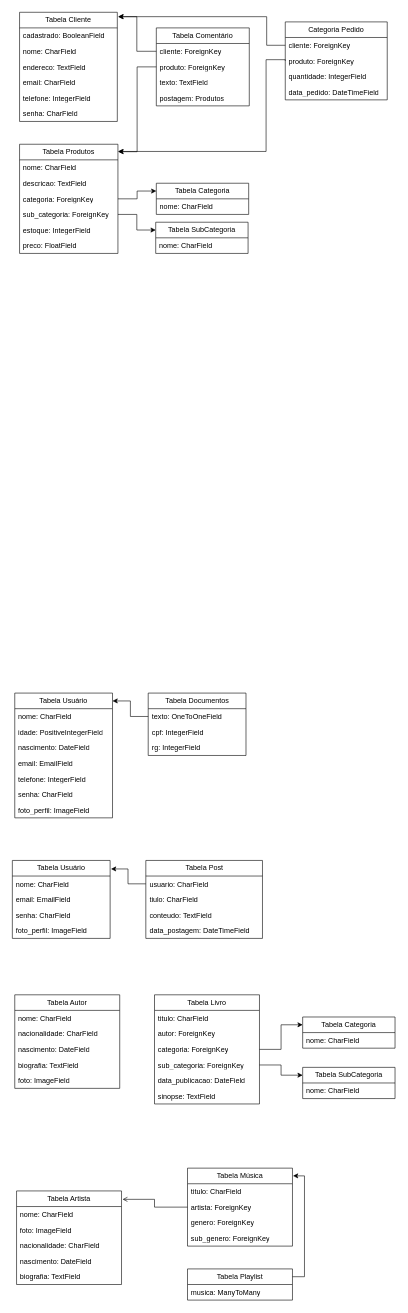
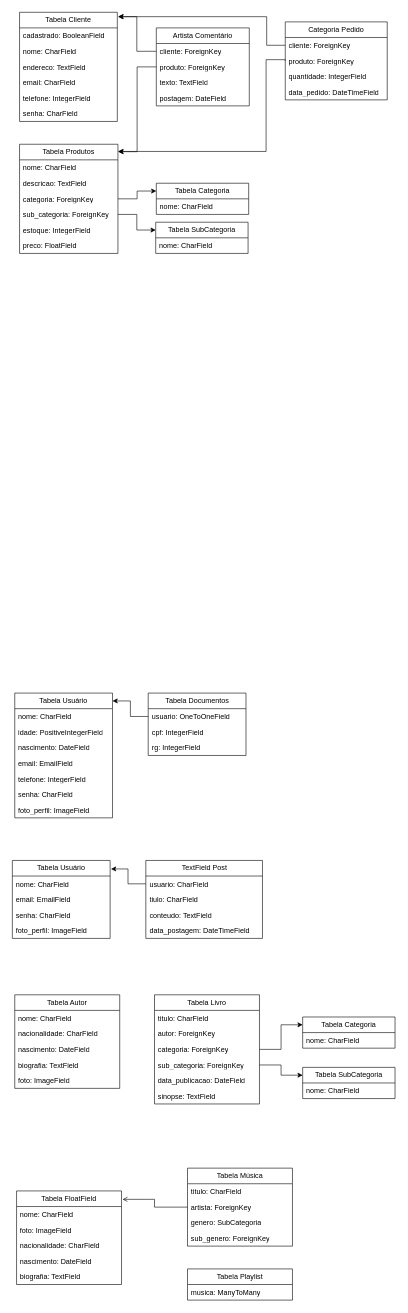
(203, 36) -> (203, 36)
(194, 99) -> (194, 99)
(189, 717) -> (192, 717)
(205, 869) -> (205, 869)
(69, 1199) -> (69, 1199)
(225, 1224) -> (229, 1224)
(305, 1225) -> none
